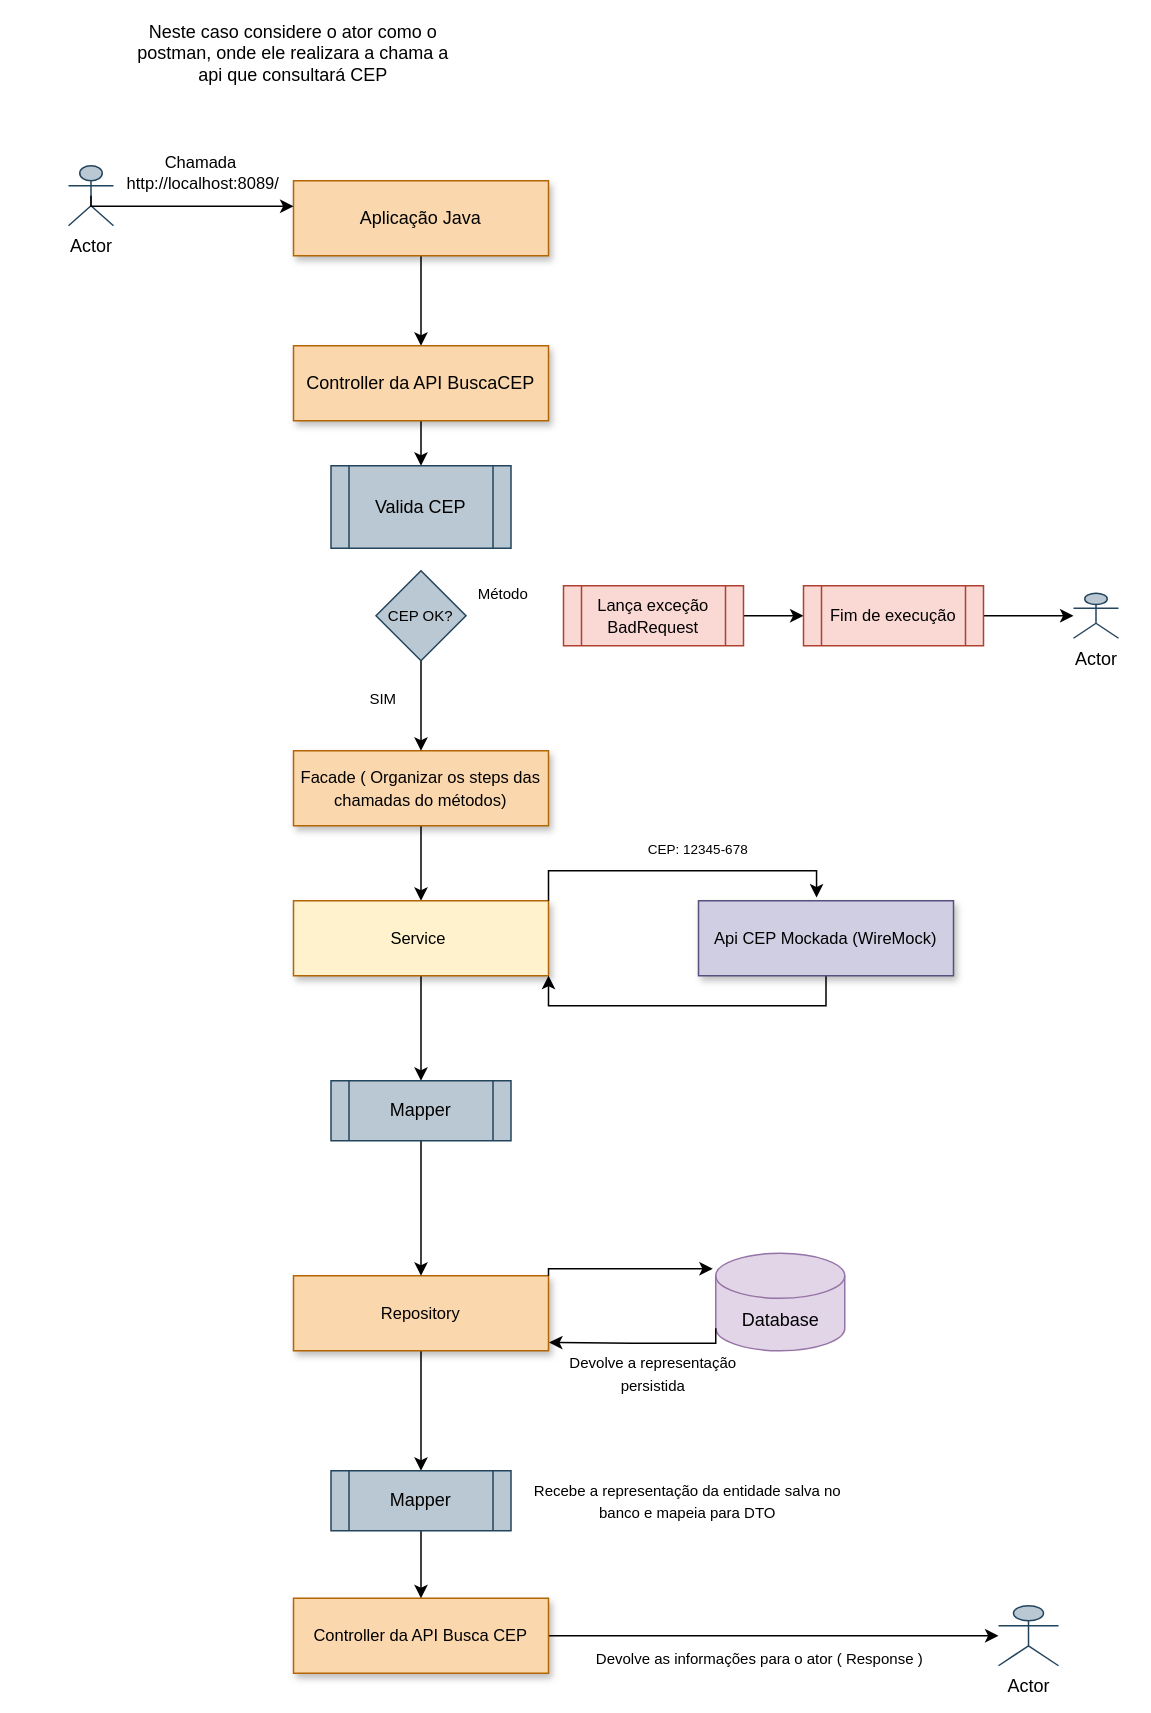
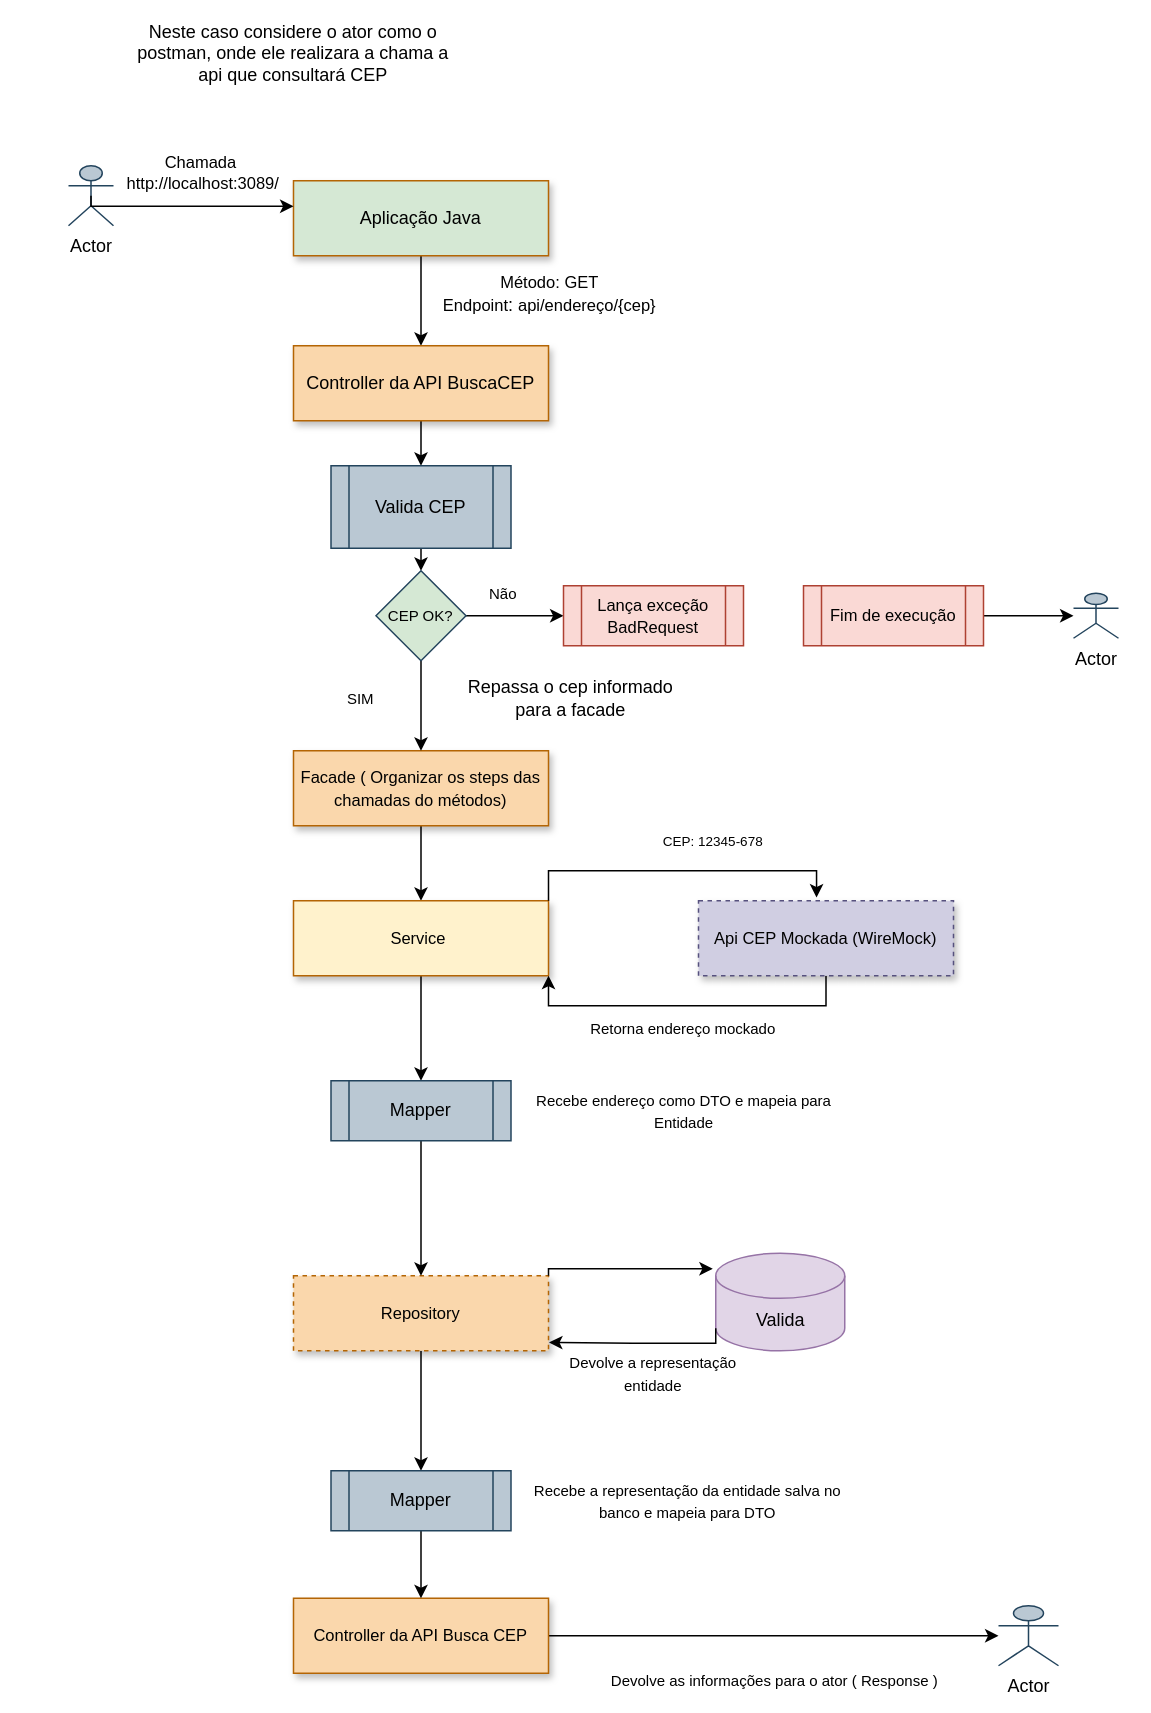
(203, 173) -> (203, 173)
(421, 218) -> (421, 218)
none -> (550, 293)
none -> (421, 555)
(503, 593) -> (503, 593)
(421, 616) -> (421, 616)
none -> (509, 616)
(768, 616) -> none
(383, 698) -> (361, 698)
none -> (571, 698)
(698, 848) -> (713, 841)
(826, 938) -> (826, 938)
none -> (683, 1028)
none -> (683, 1111)
(421, 1313) -> (421, 1313)
(781, 1321) -> (781, 1321)
(653, 1373) -> (653, 1373)
(760, 1658) -> (775, 1681)
